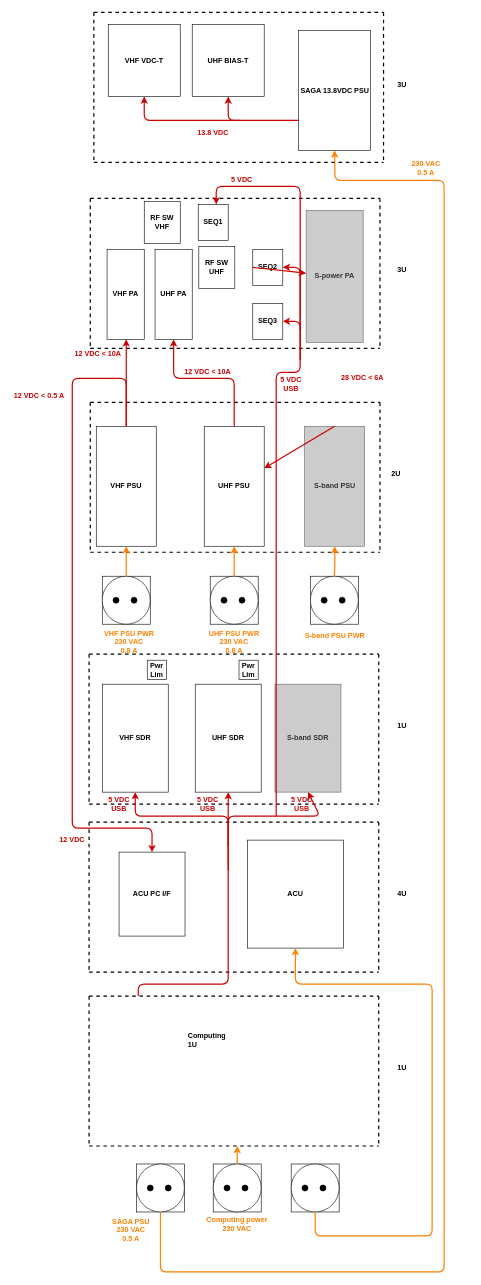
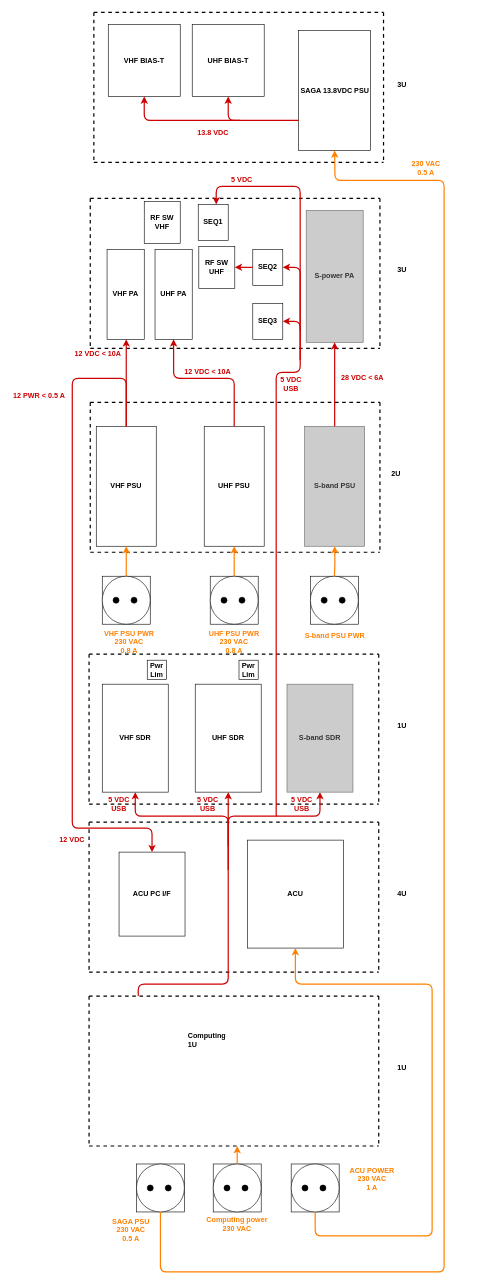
(144, 60) -> (144, 60)
(275, 270) -> (247, 267)
(39, 396) -> (39, 396)
(302, 446) -> (335, 388)
(308, 738) -> (320, 738)
none -> (372, 1179)
